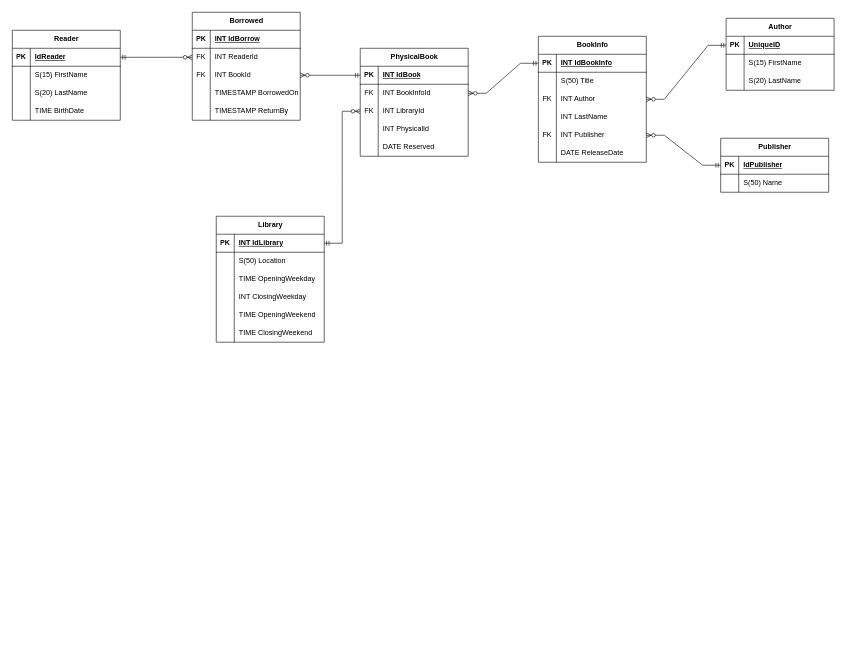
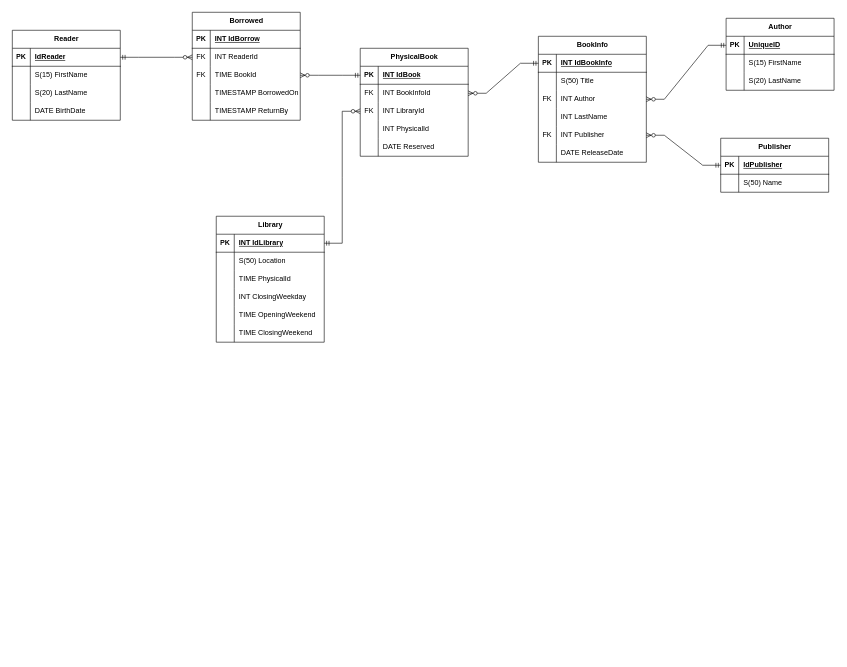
(234, 75) -> (236, 75)
(61, 111) -> (61, 111)
(276, 279) -> (267, 279)
